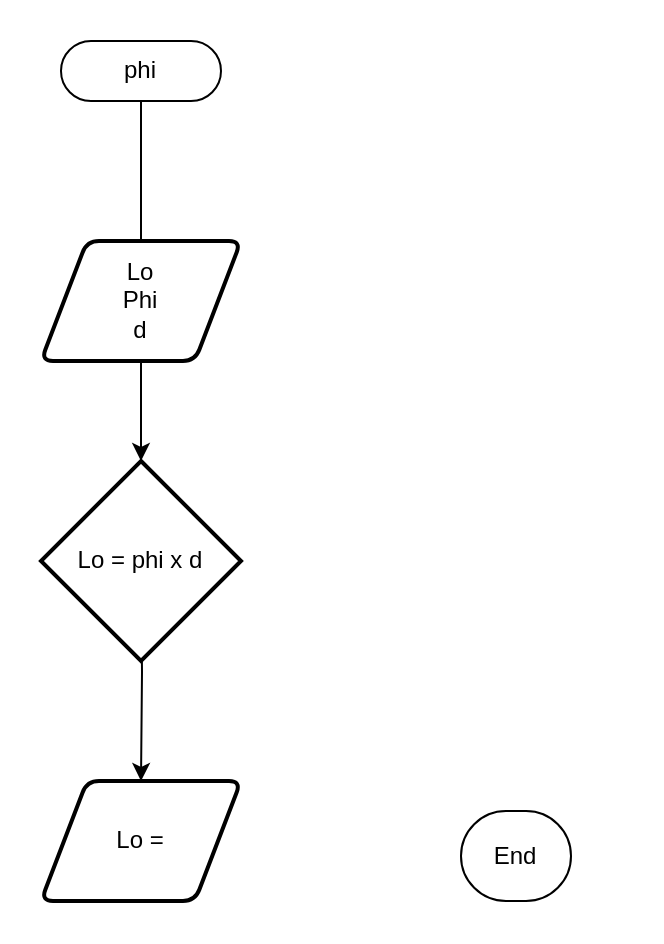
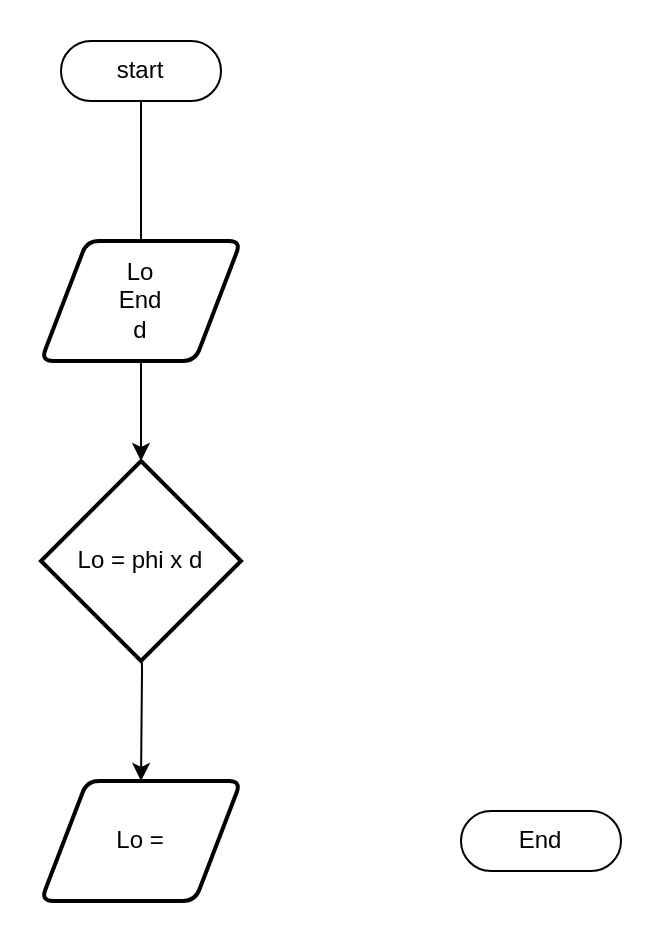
(141, 71) -> (141, 71)
(141, 301) -> (141, 301)
(516, 856) -> (541, 841)
